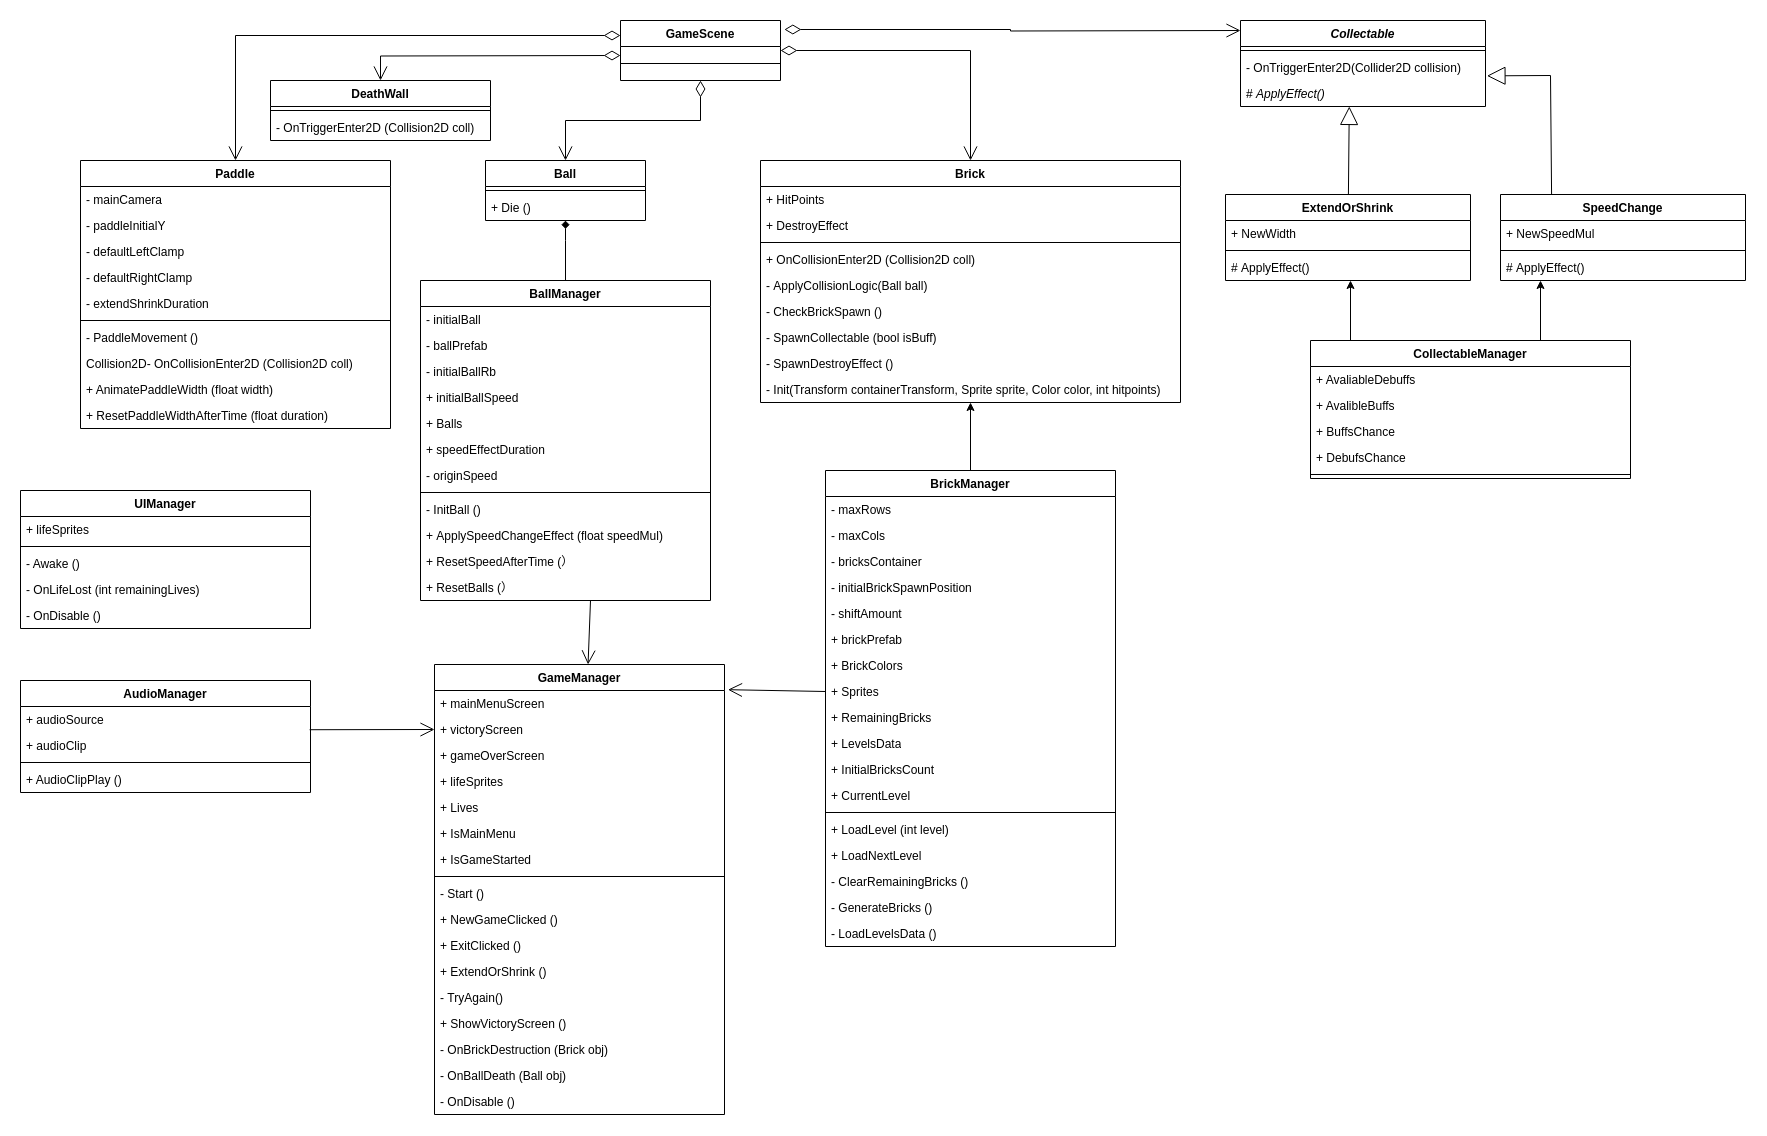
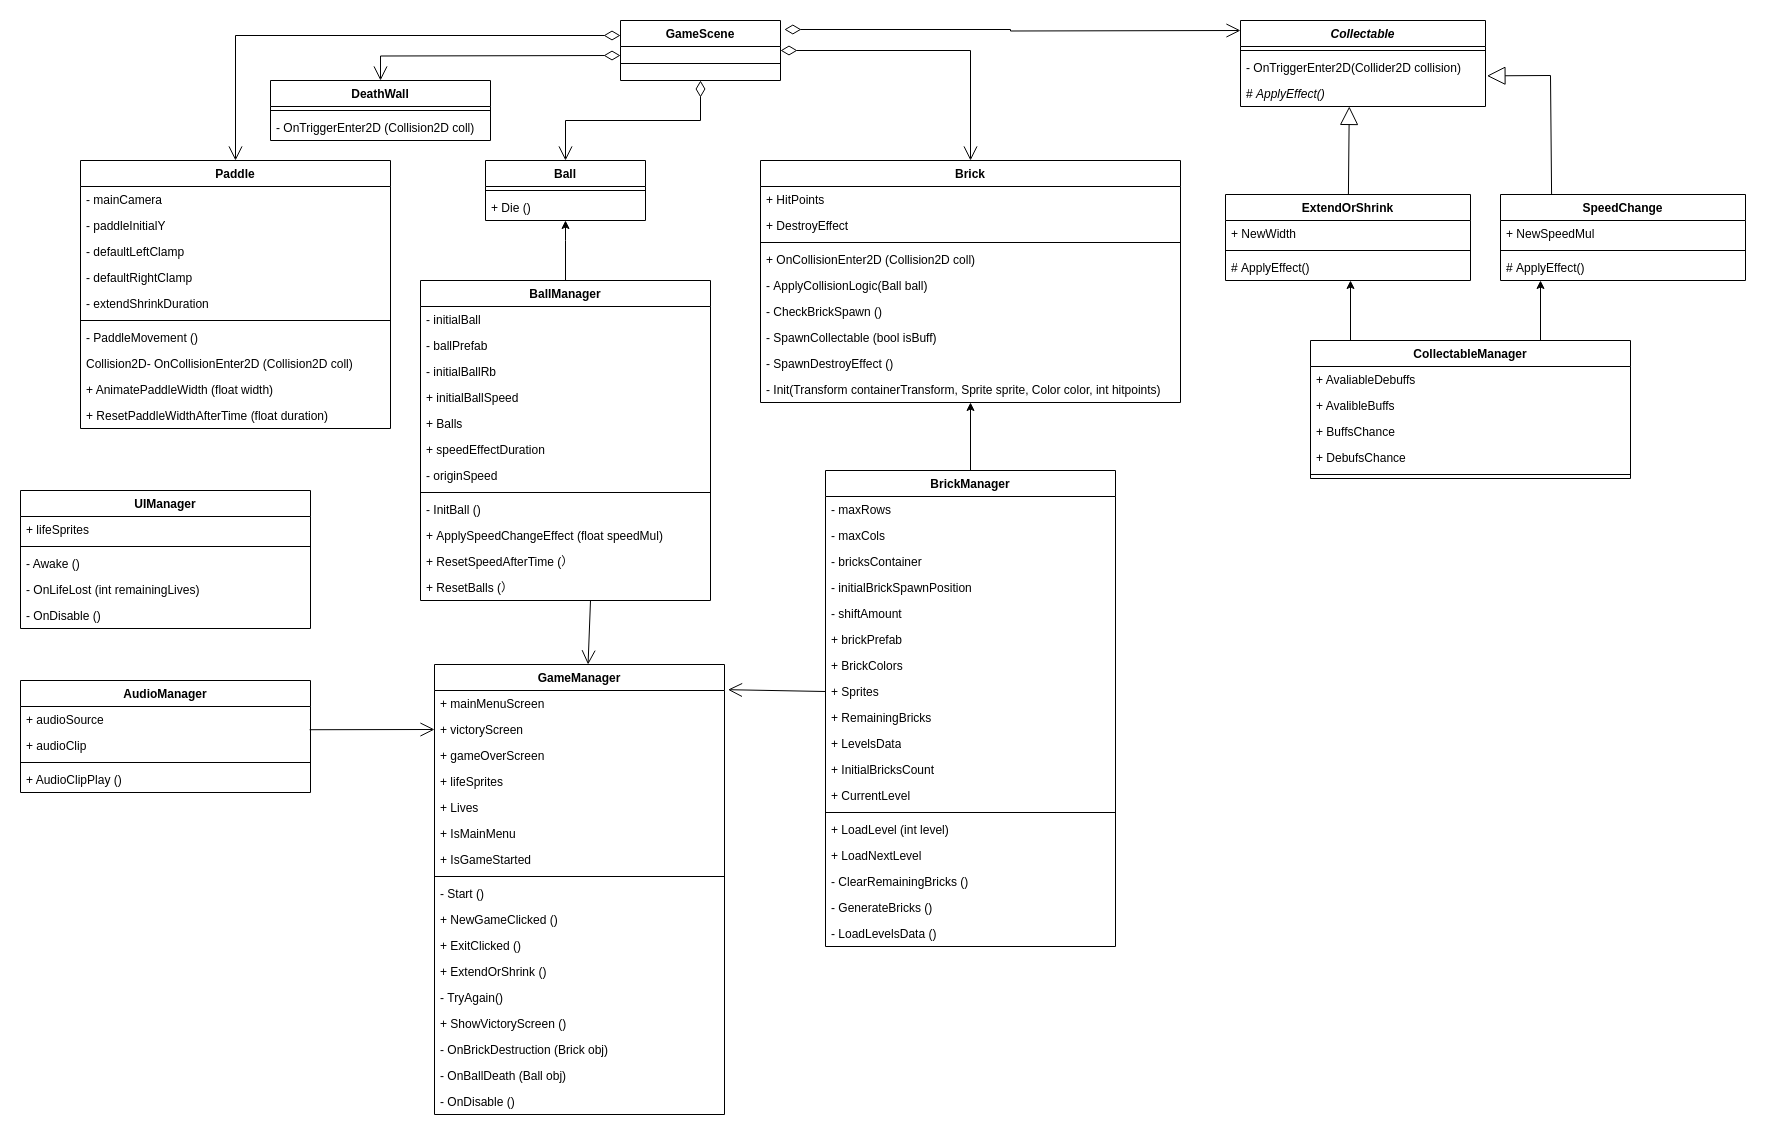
(566, 229) -> (566, 229)
